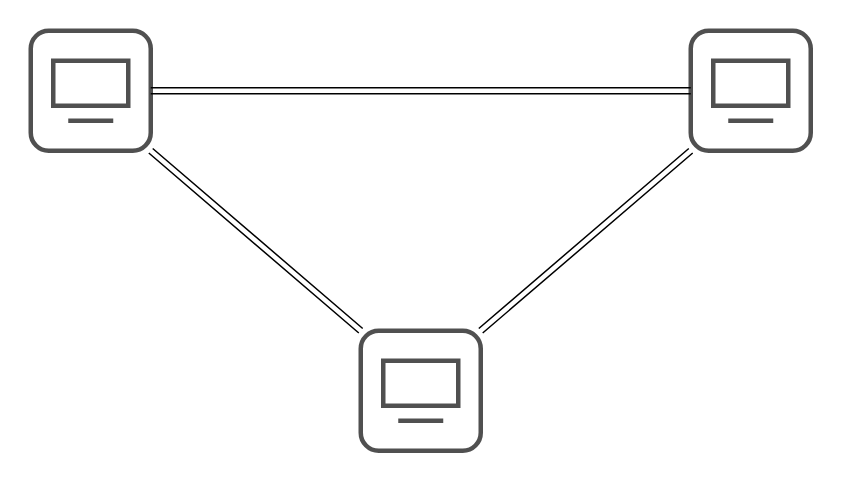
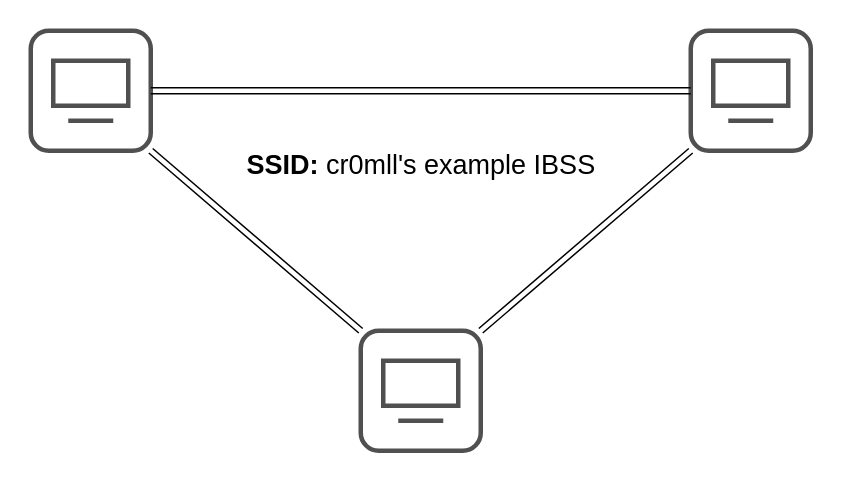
none -> (421, 166)
